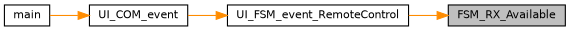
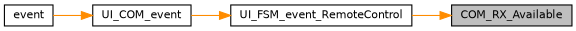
(27, 15) -> (29, 15)
(507, 15) -> (512, 15)
